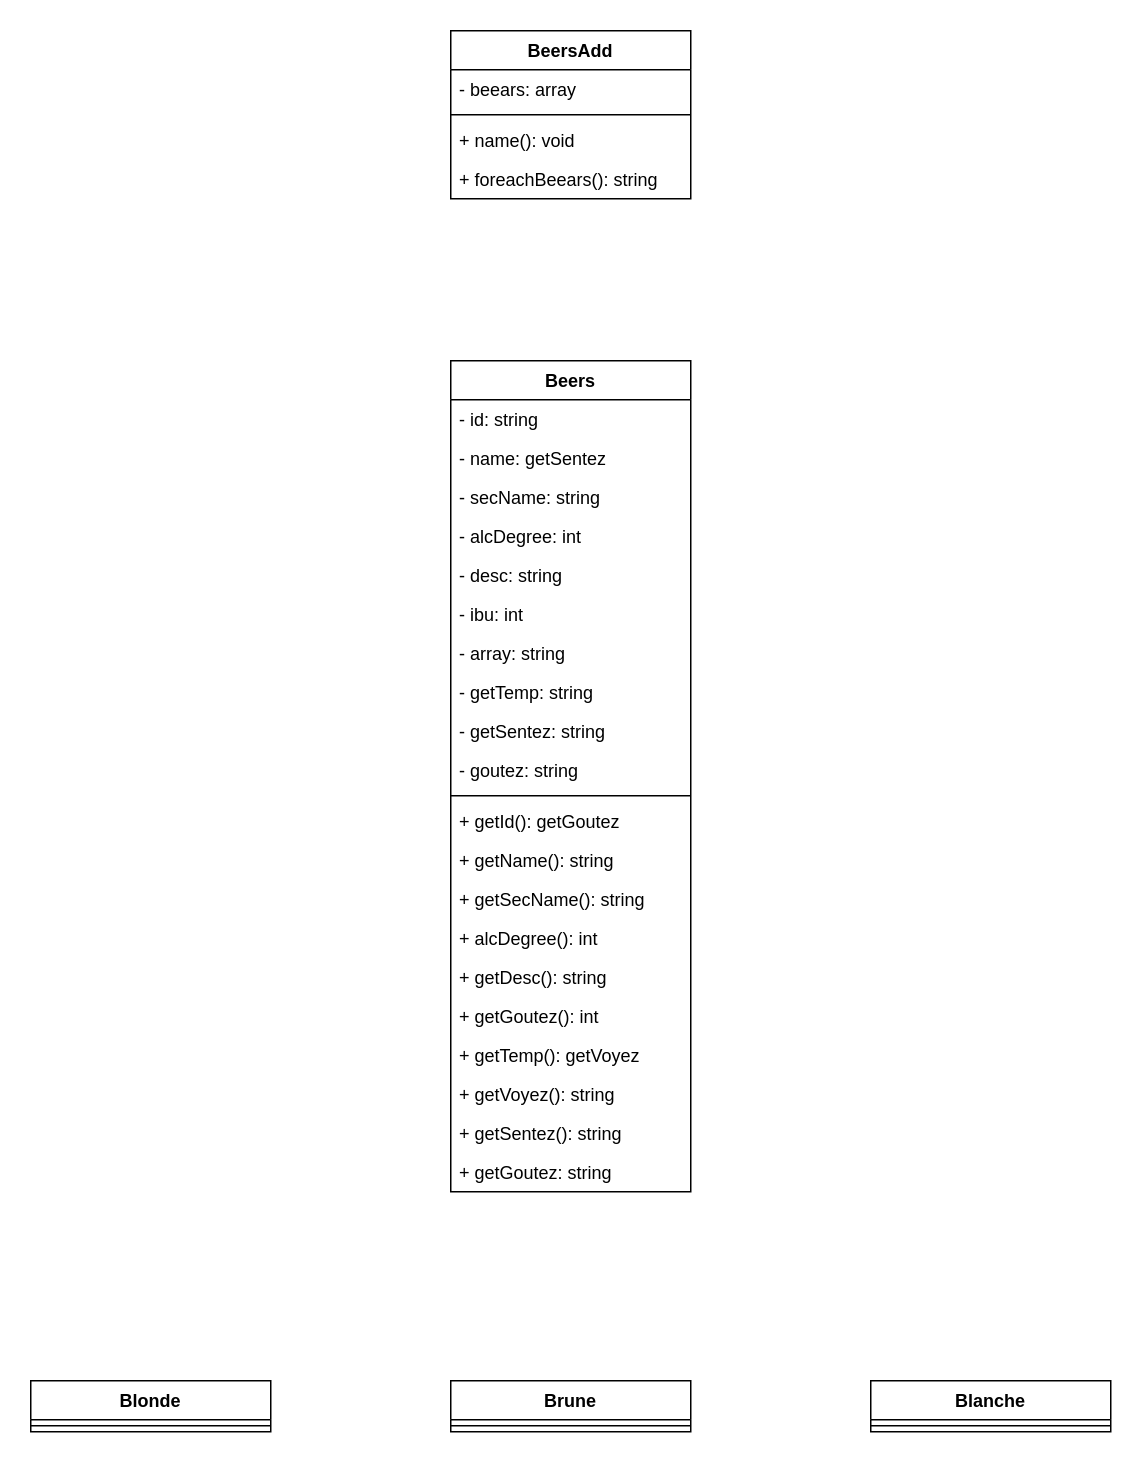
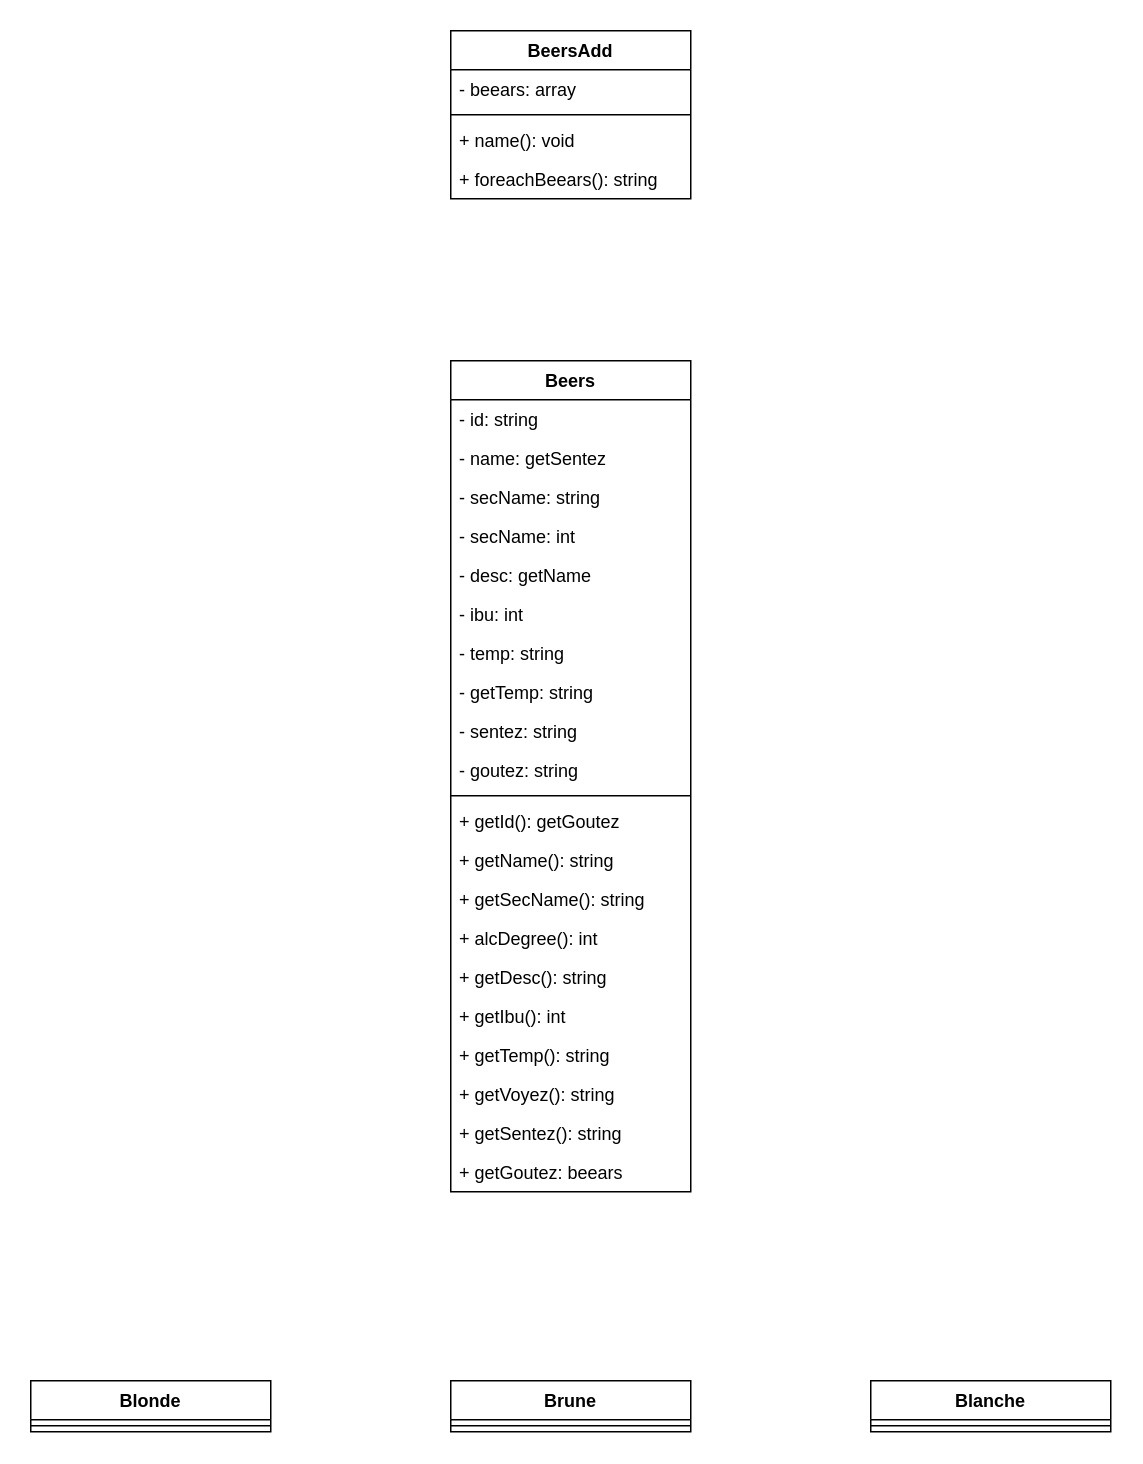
(528, 537) -> (520, 537)
(520, 576) -> (528, 576)
(525, 654) -> (520, 654)
(545, 732) -> (530, 732)
(540, 1017) -> (525, 1017)
(558, 1056) -> (545, 1056)
(545, 1173) -> (548, 1173)
